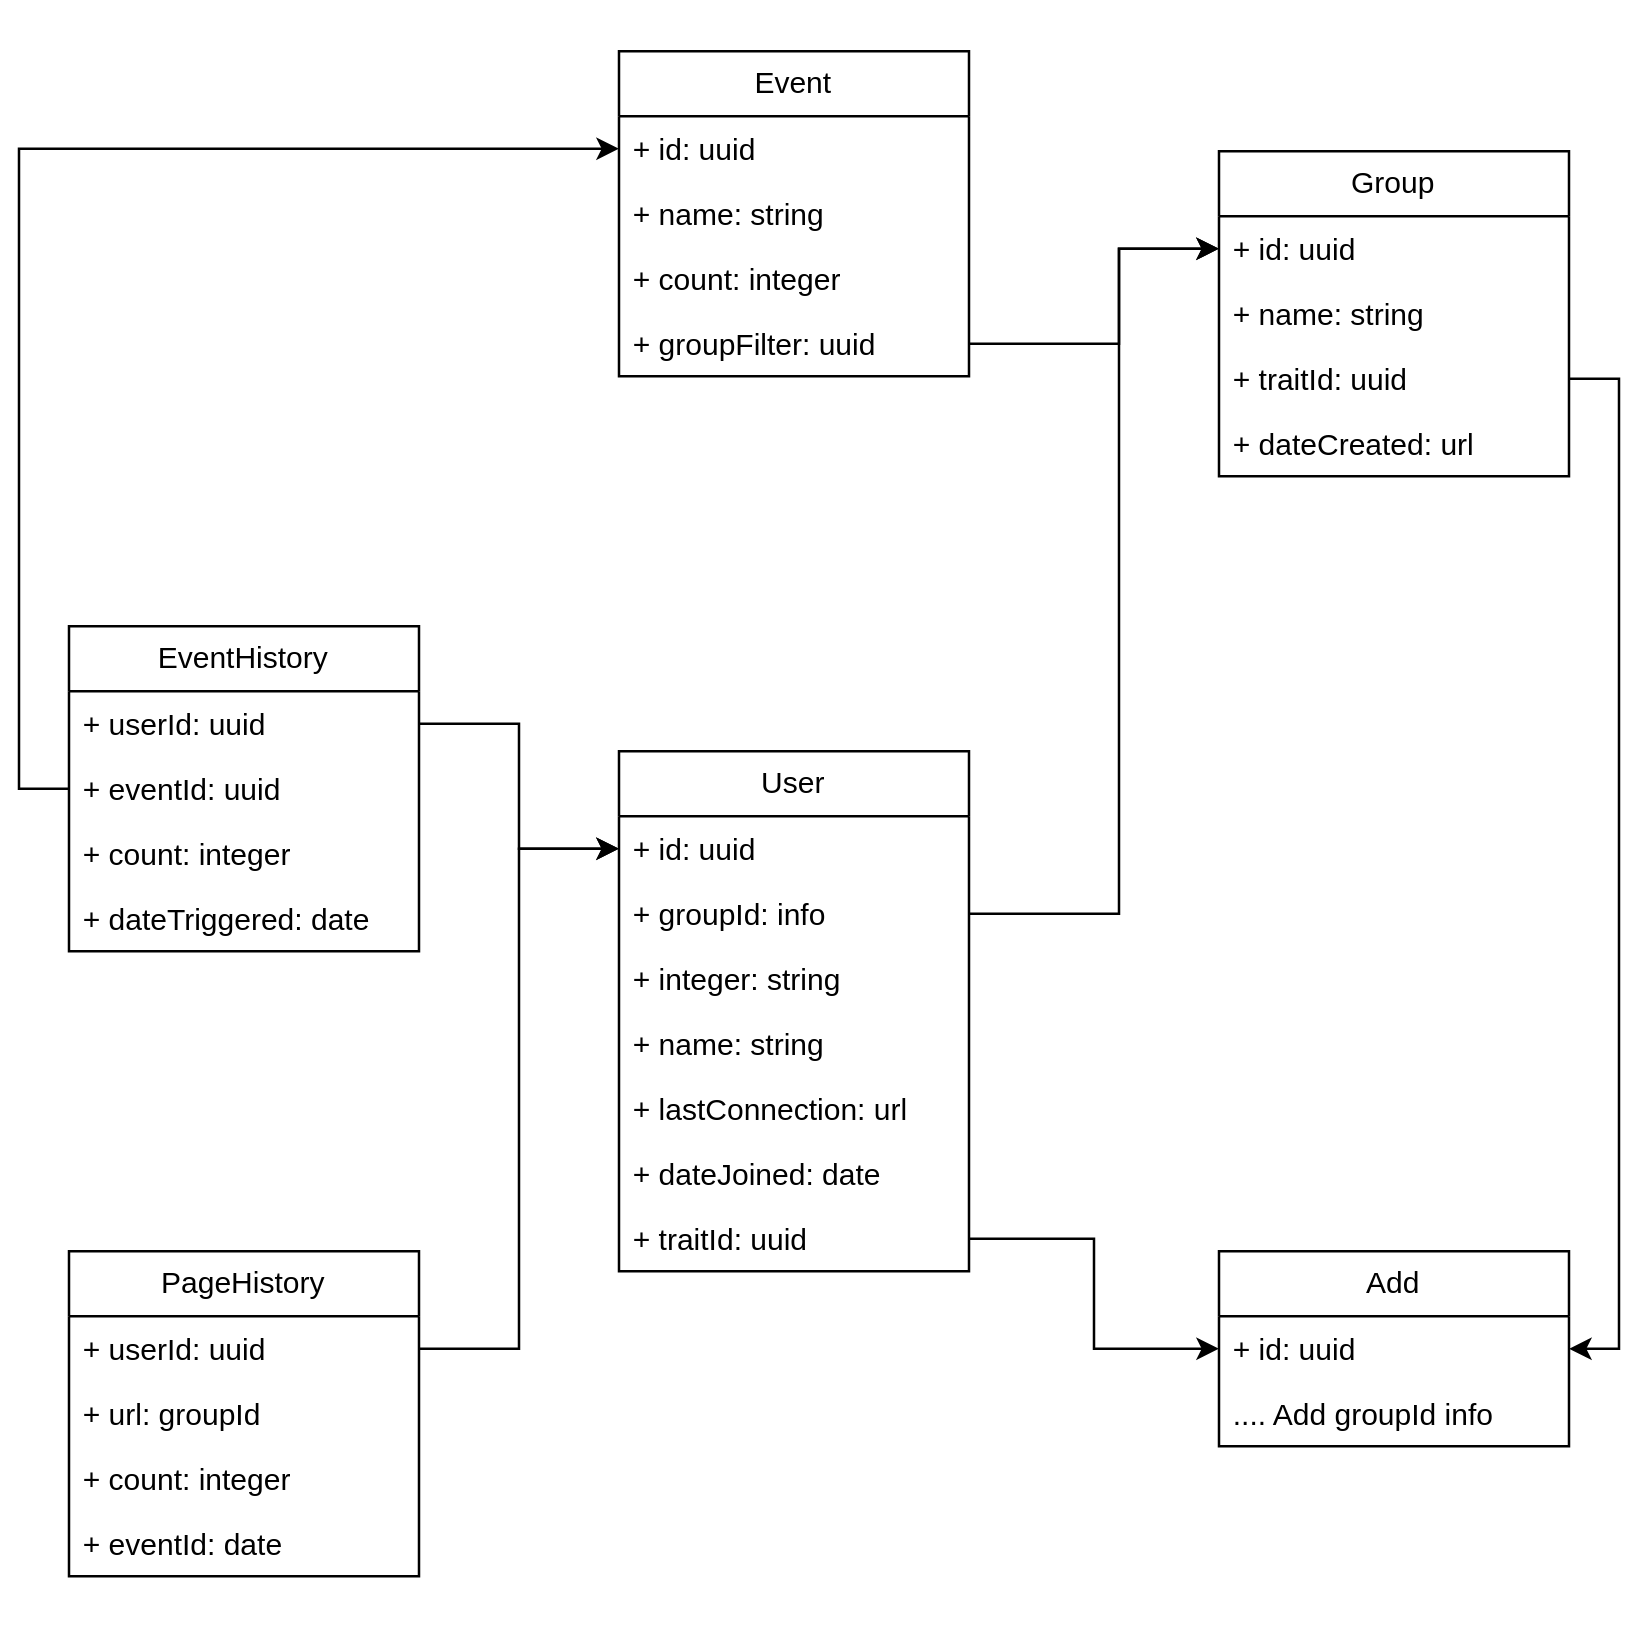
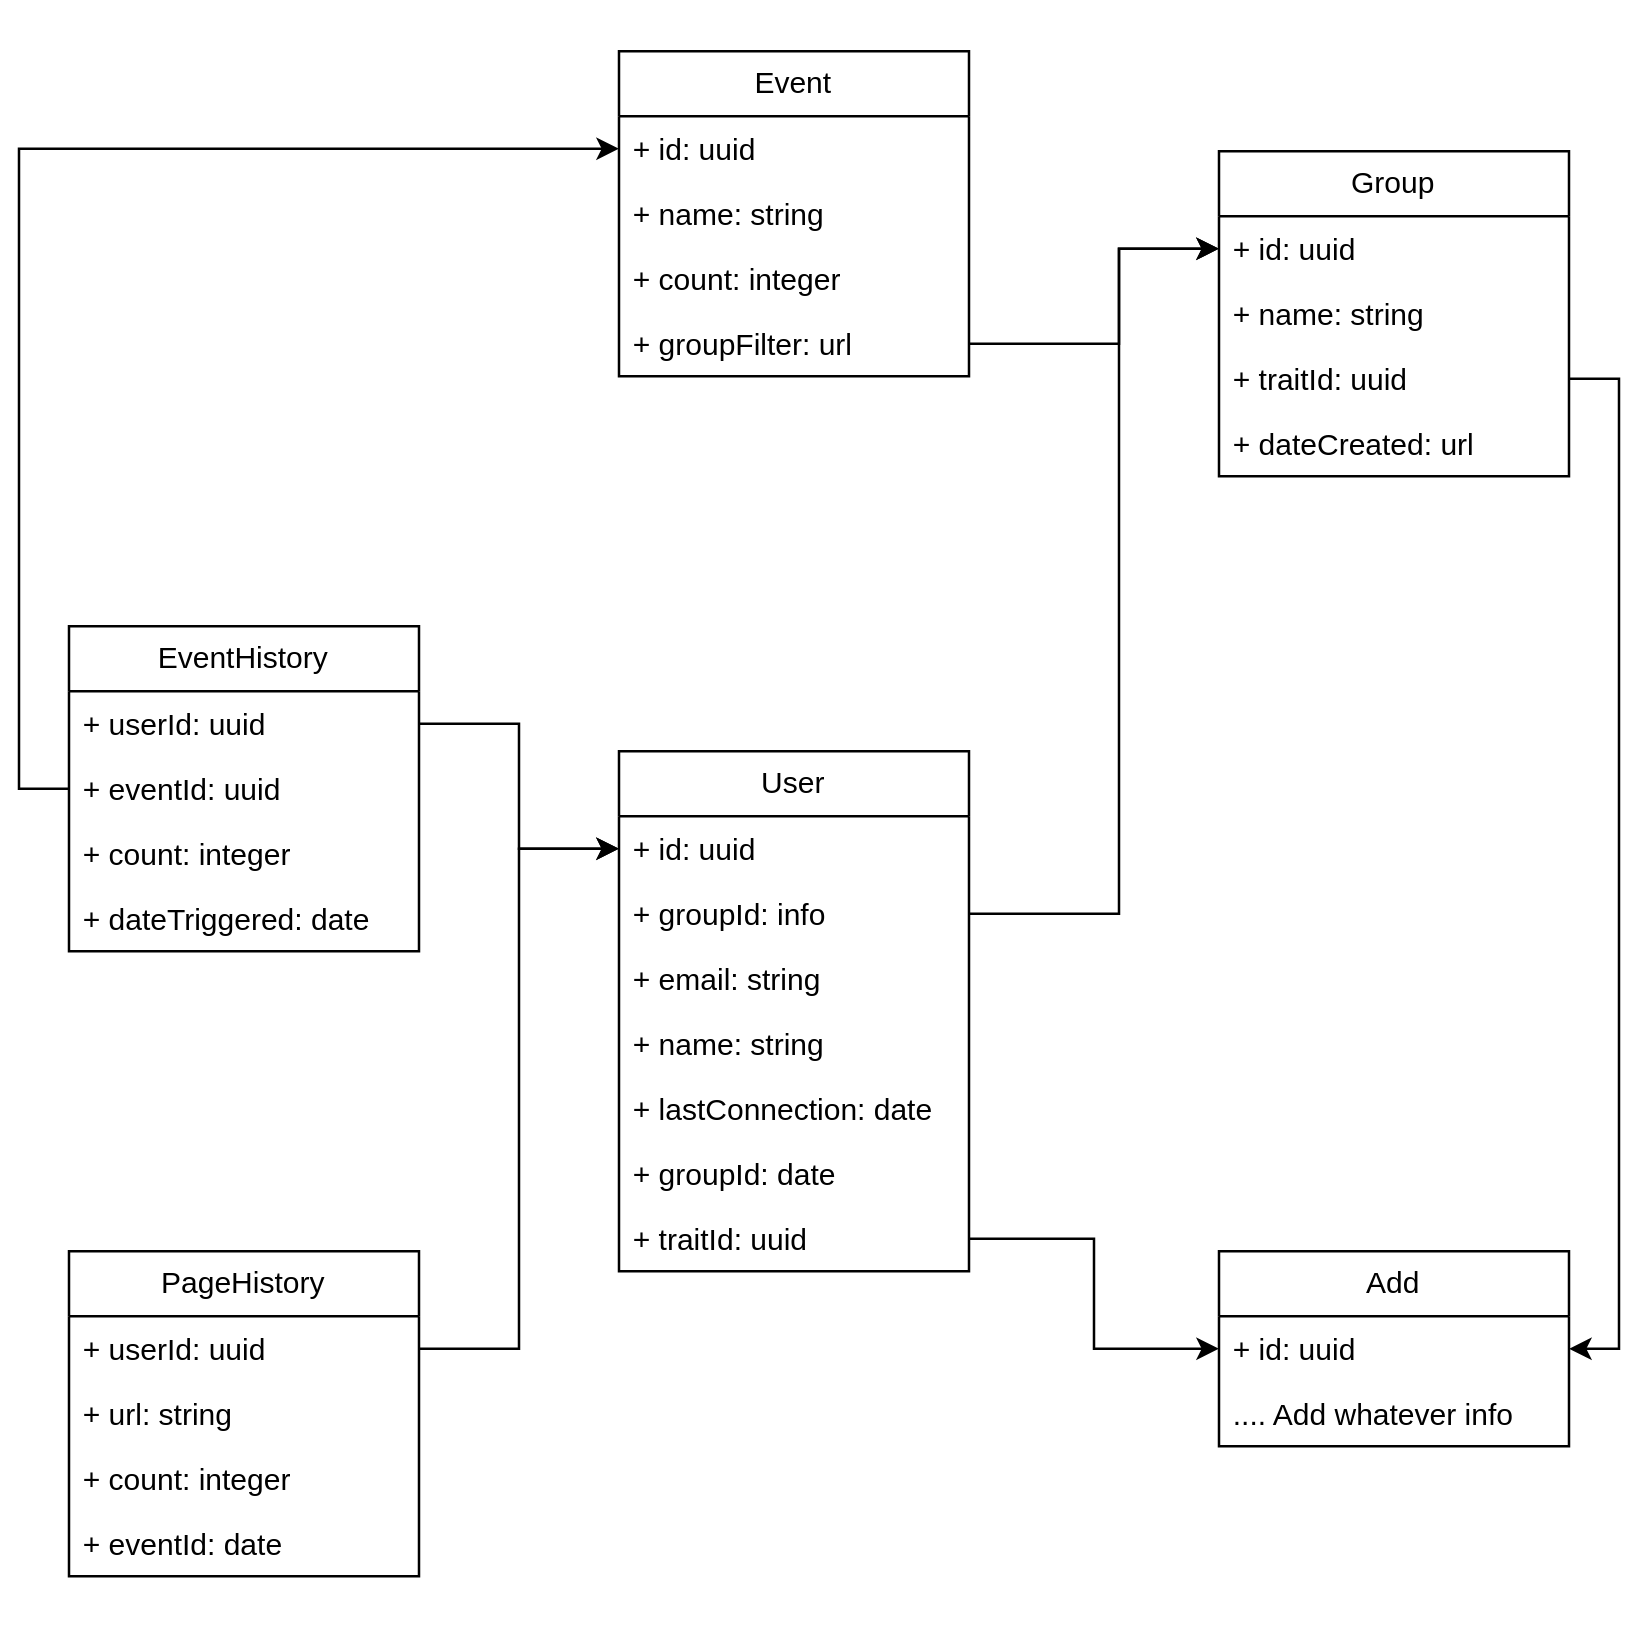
(770, 347) -> (762, 347)
(757, 982) -> (736, 982)
(787, 1112) -> (796, 1130)
(769, 1177) -> (748, 1177)
(186, 1417) -> (173, 1417)
(1379, 1417) -> (1387, 1417)
